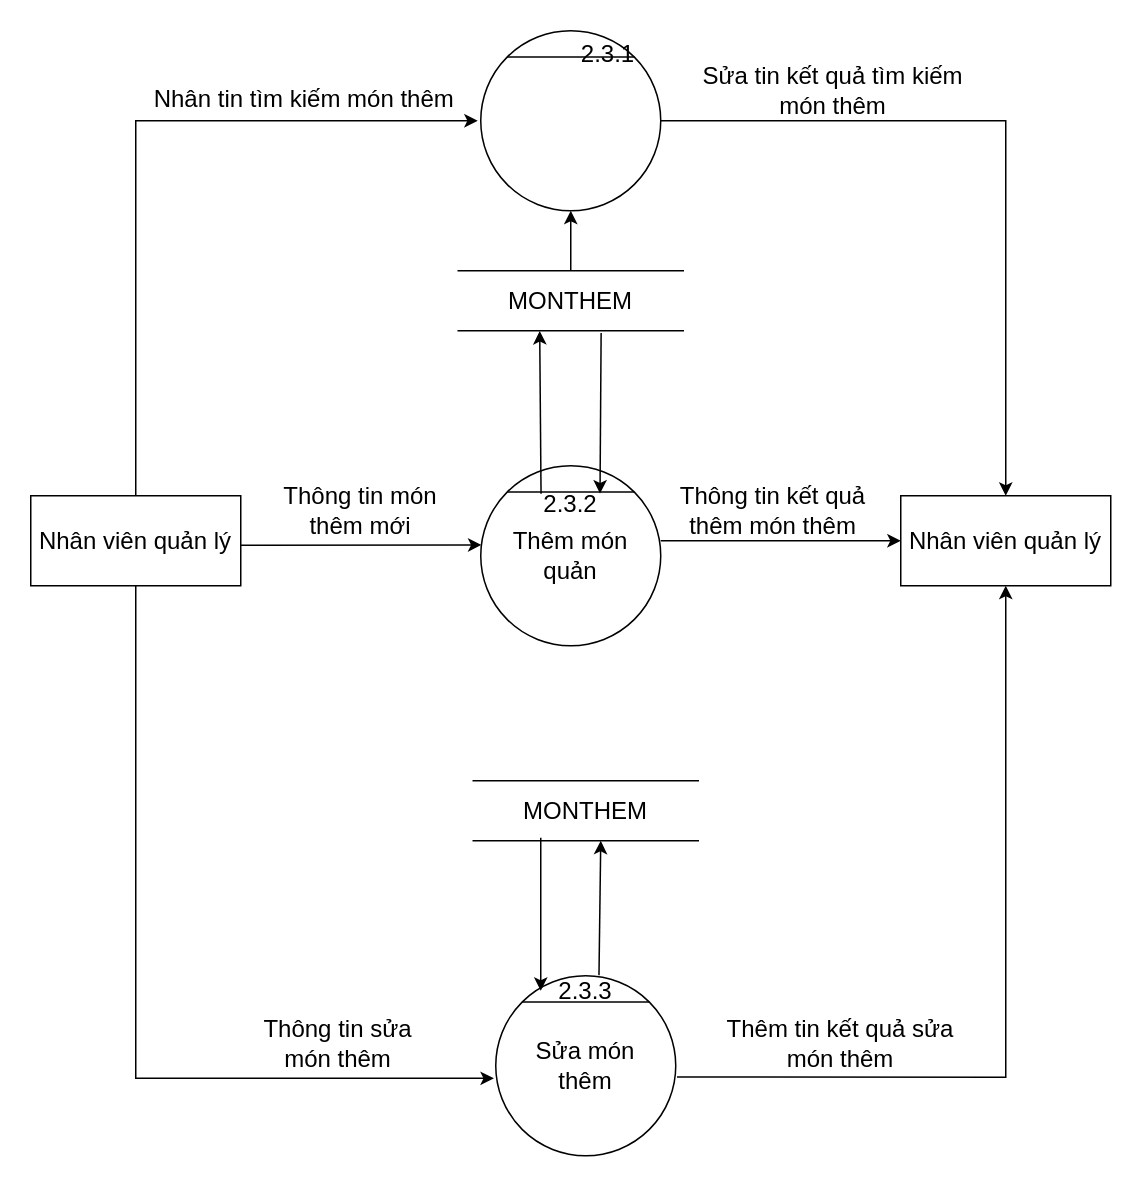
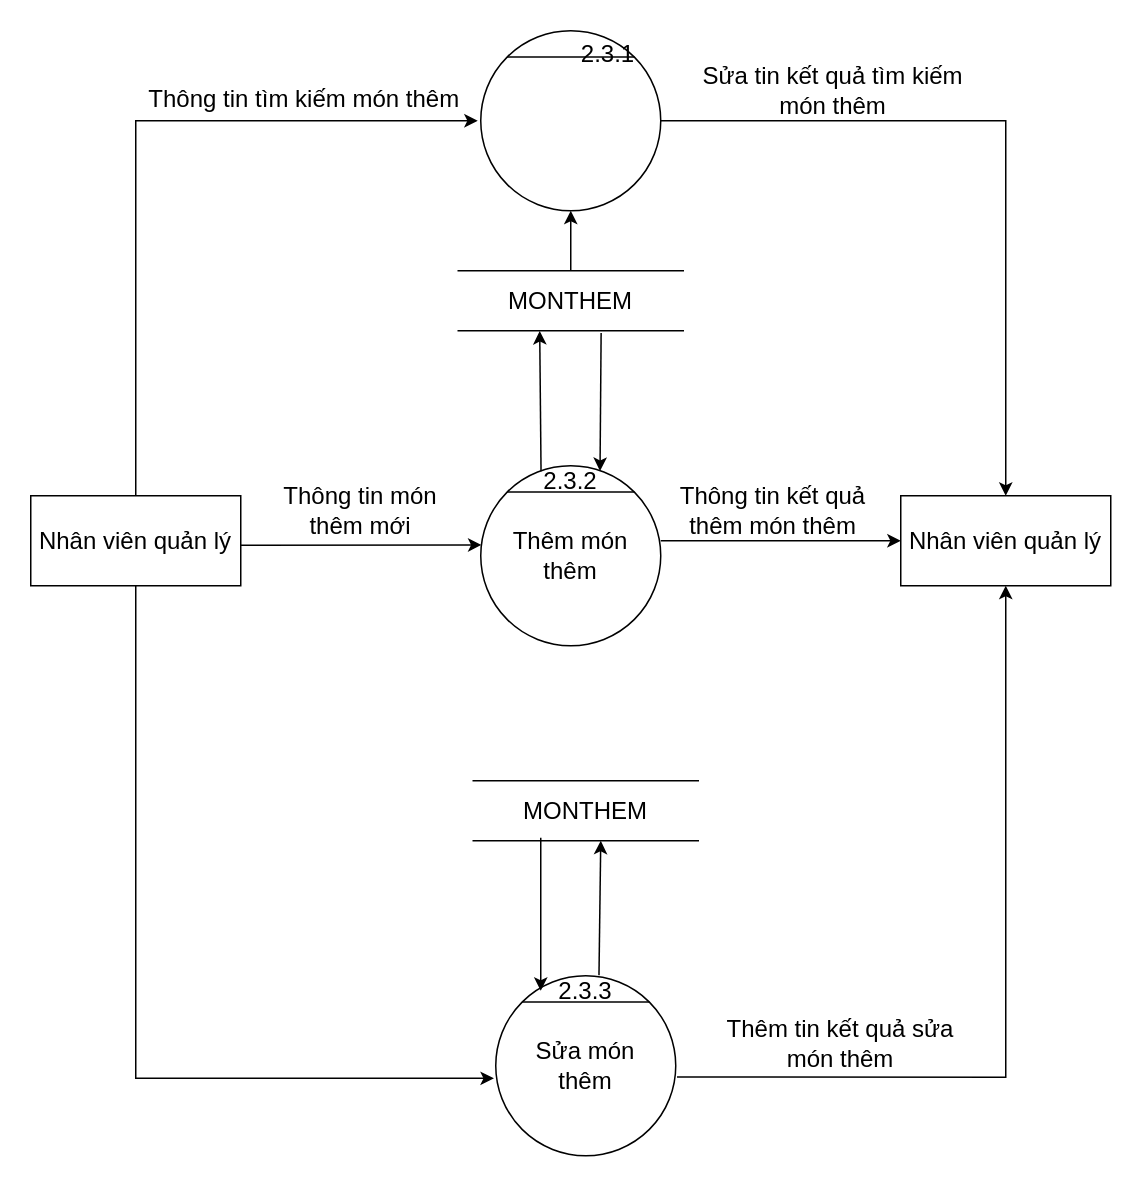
(305, 98) -> (305, 98)
(571, 503) -> (571, 481)
(571, 556) -> (571, 556)
(338, 1043) -> none
